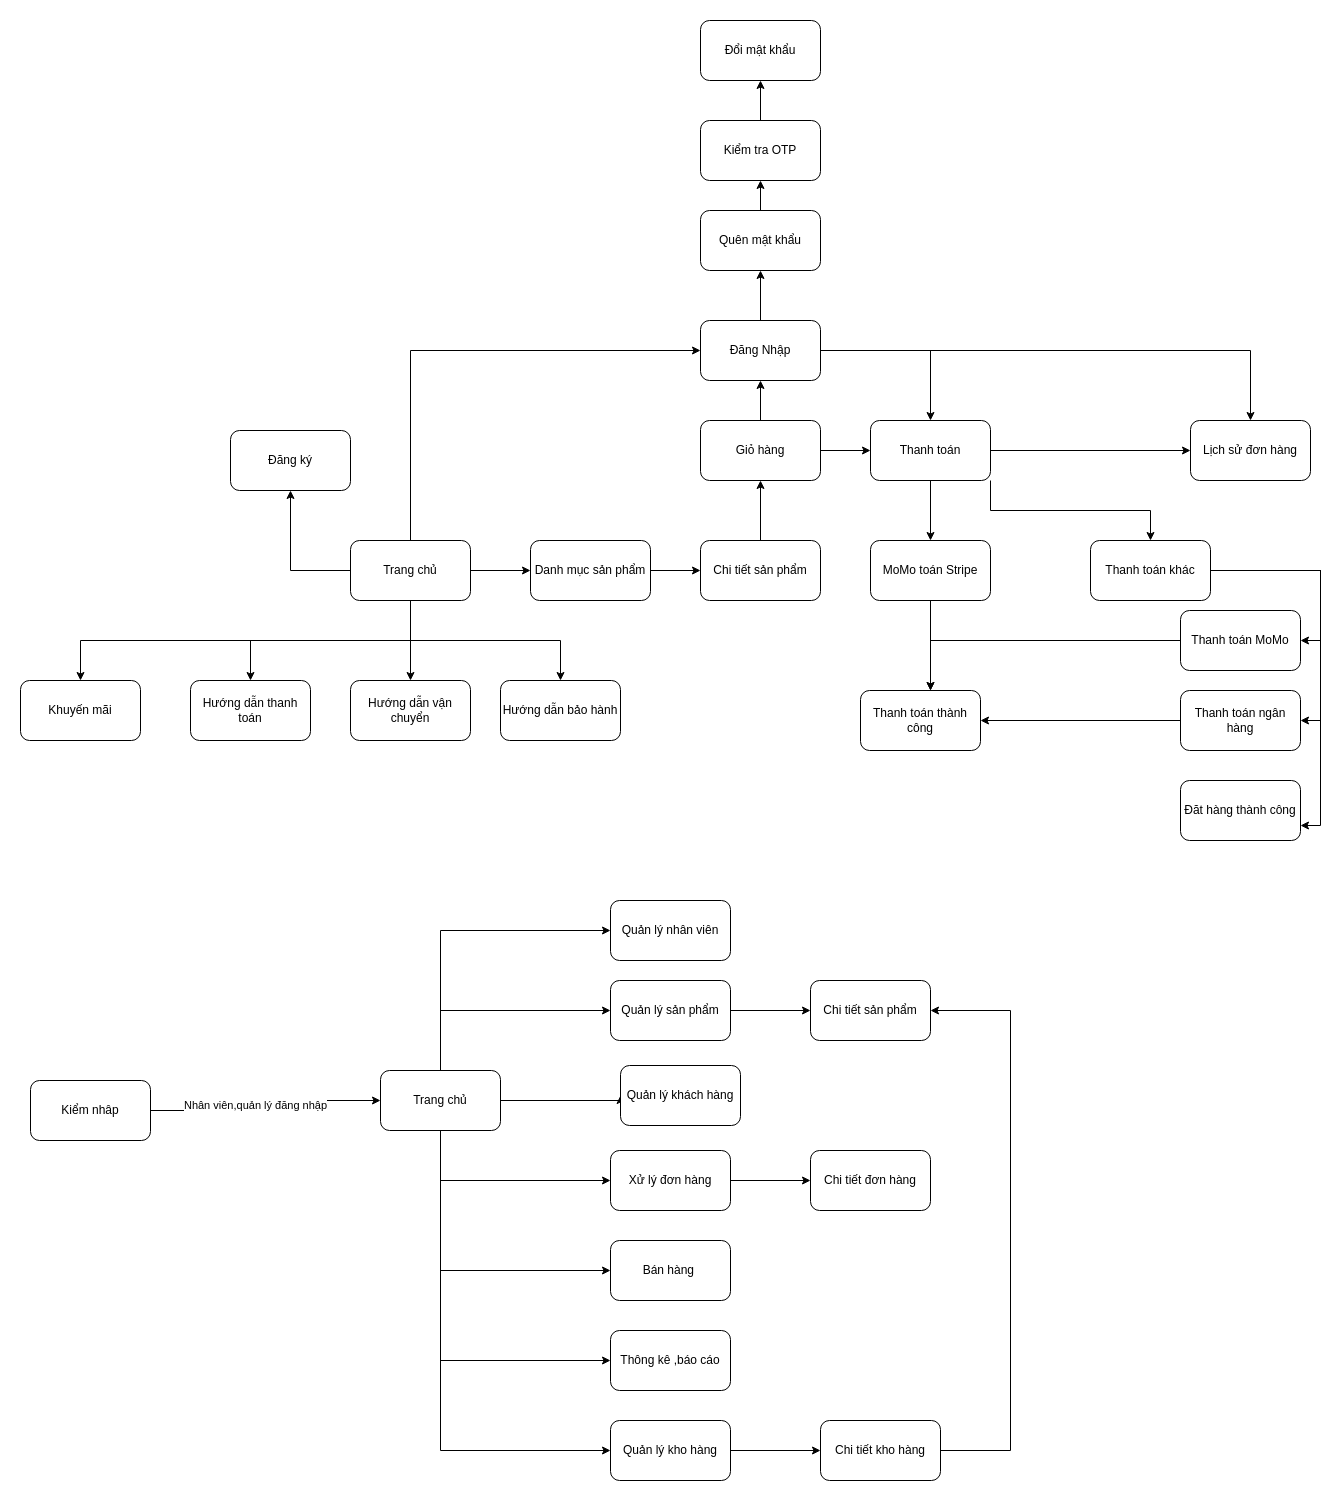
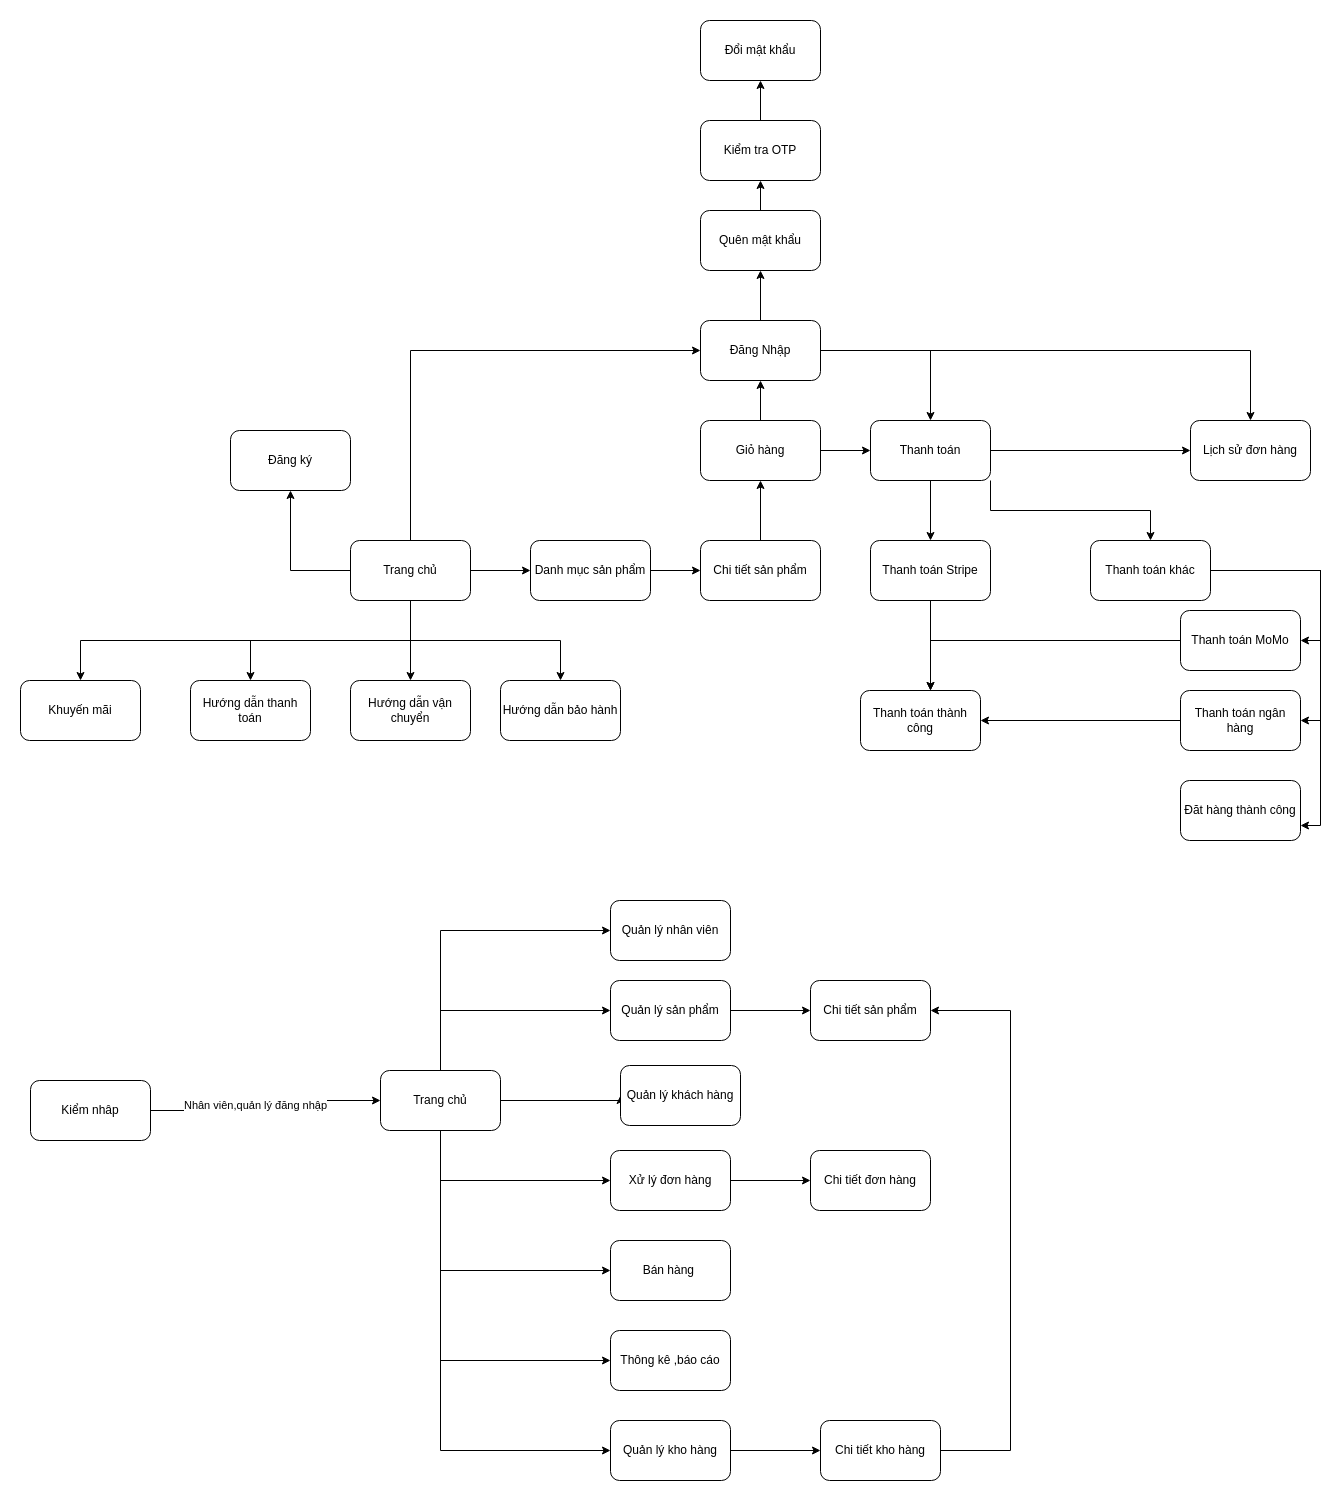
(931, 571) -> (931, 571)
